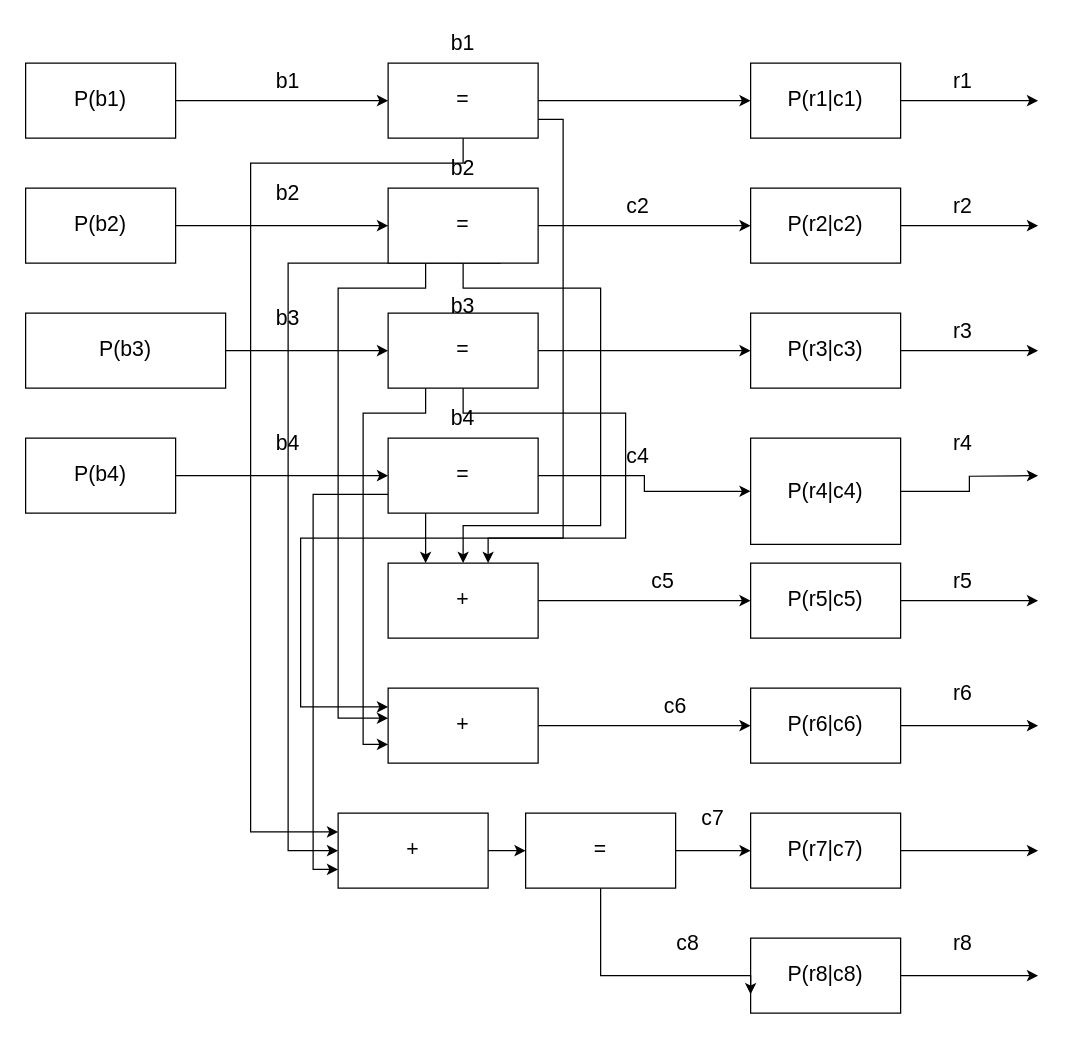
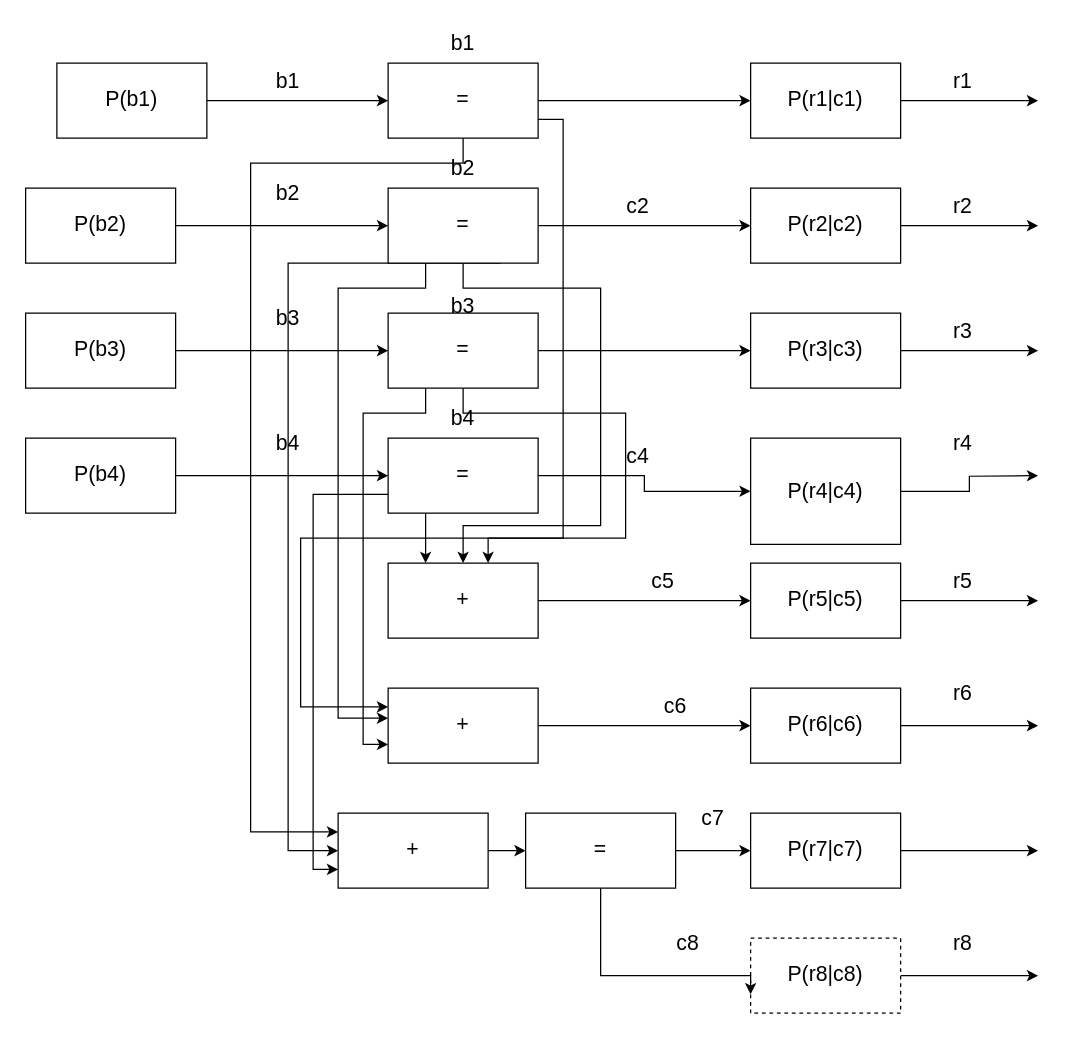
(101, 101) -> (132, 101)
(126, 351) -> (101, 351)
(826, 976) -> (826, 976)
